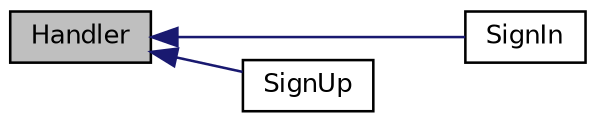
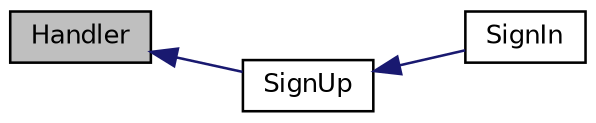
(321, 37) -> (432, 58)
